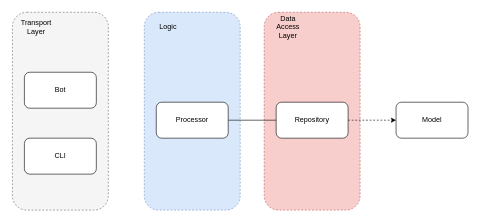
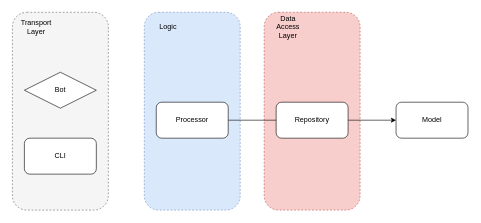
(60, 90) -> (60, 90)
(370, 120) -> (370, 120)
